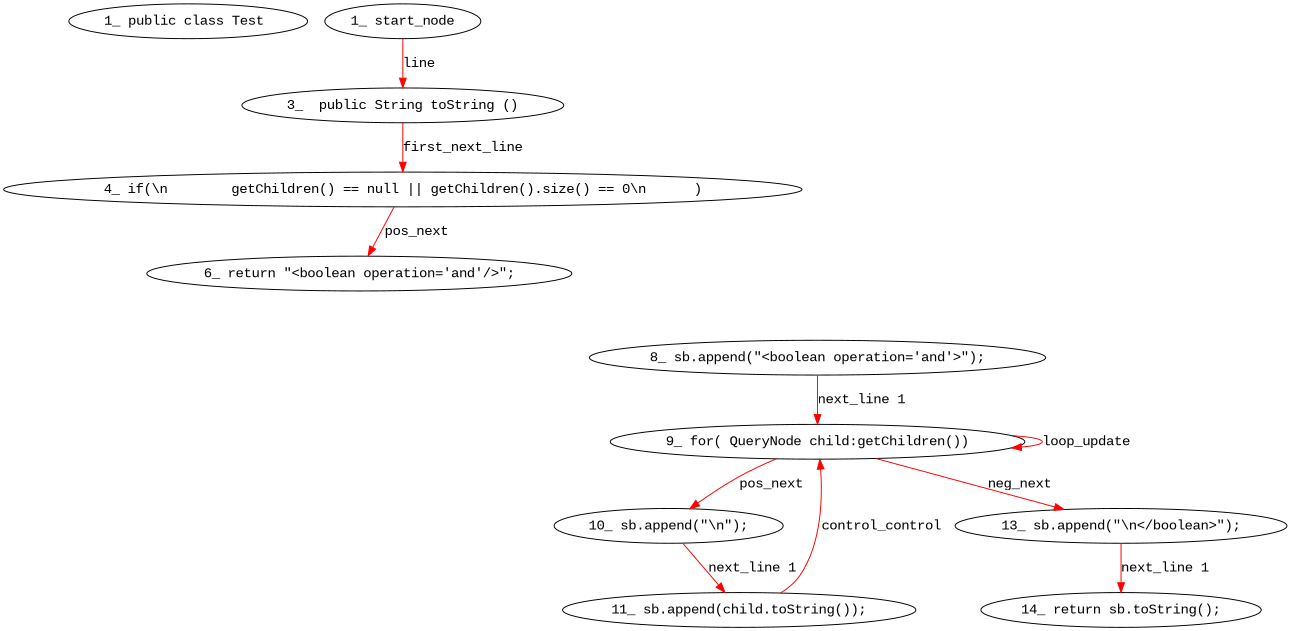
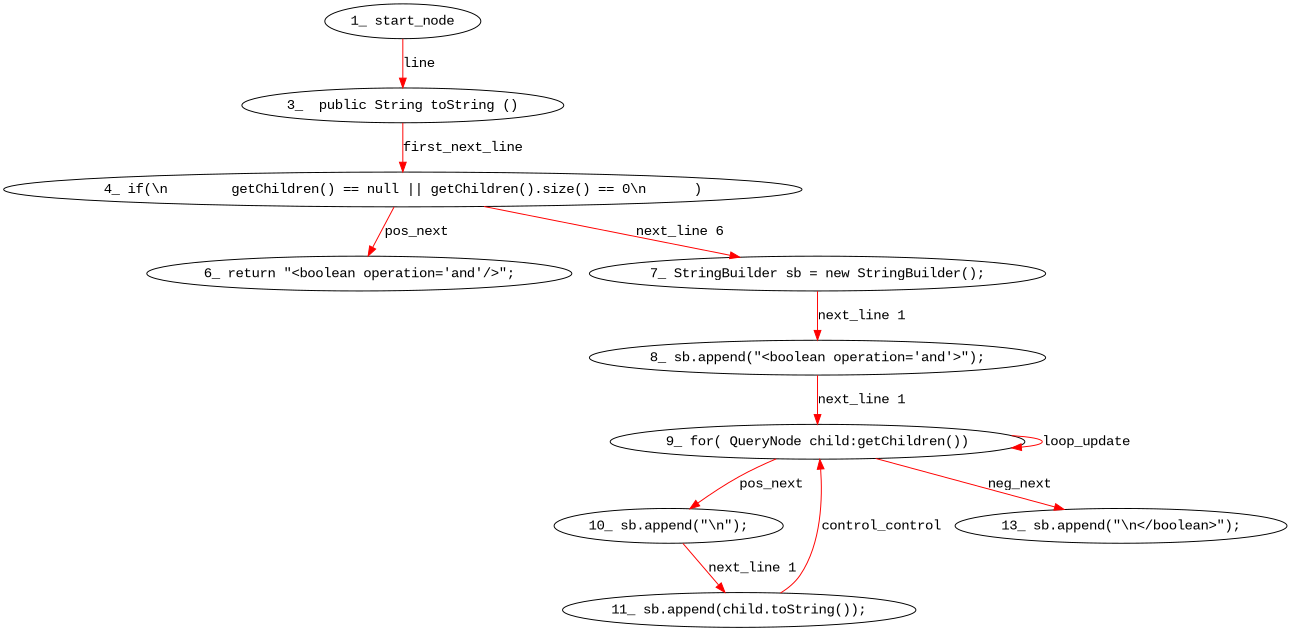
(188, 21) -> none
none -> (818, 274)
(1121, 610) -> none
